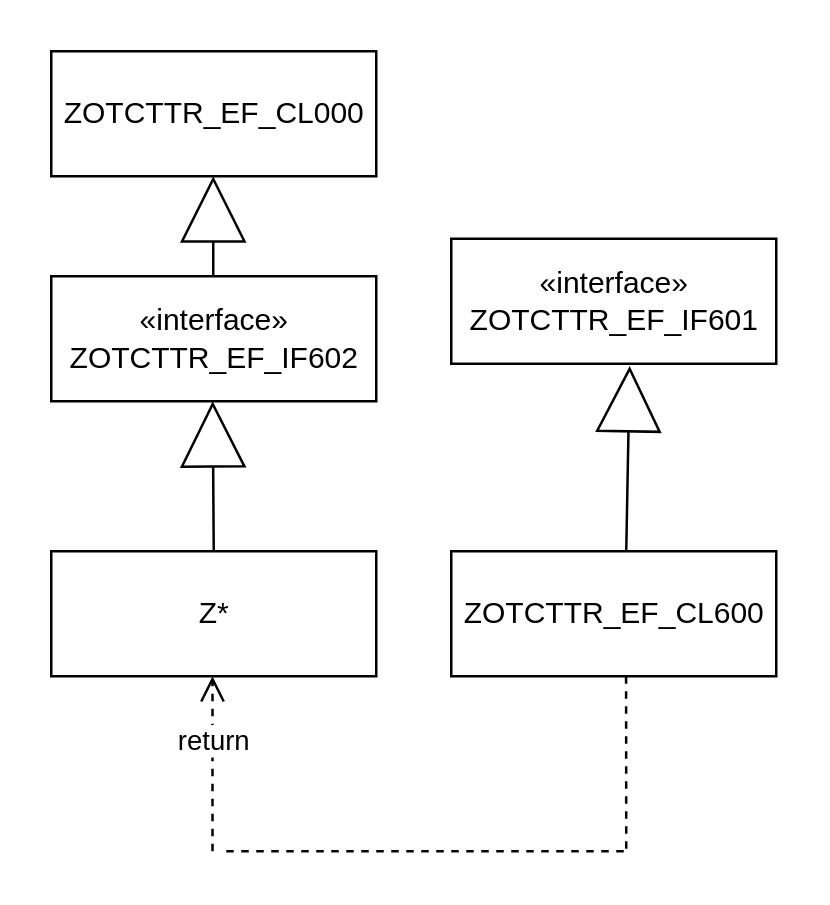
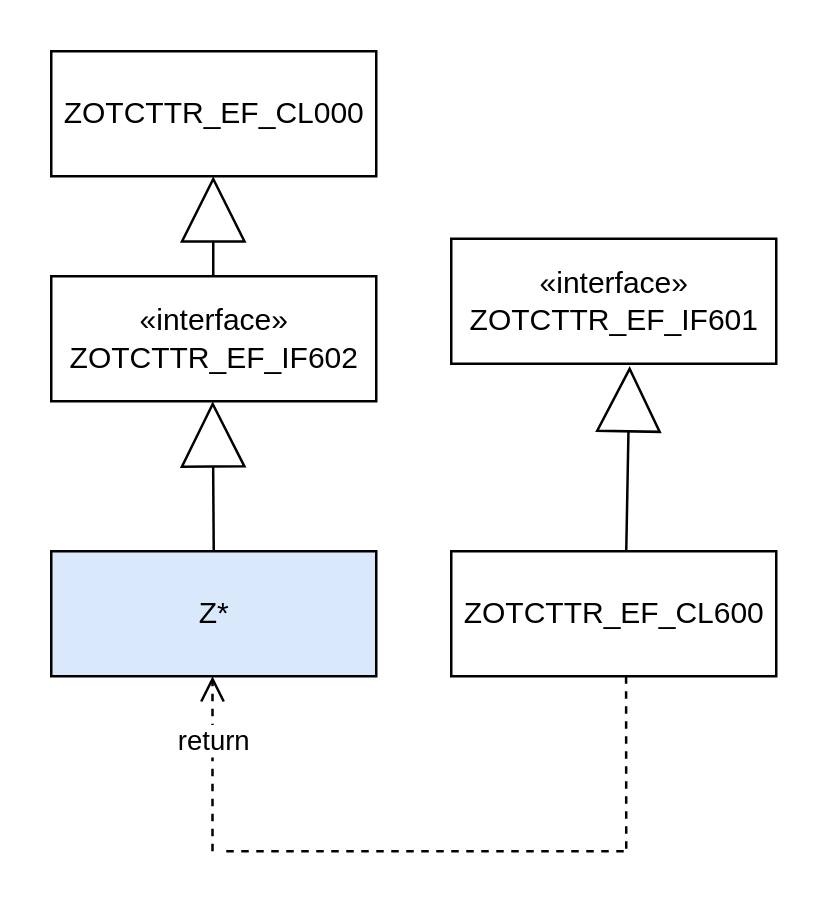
(214, 614) -> (214, 614)
